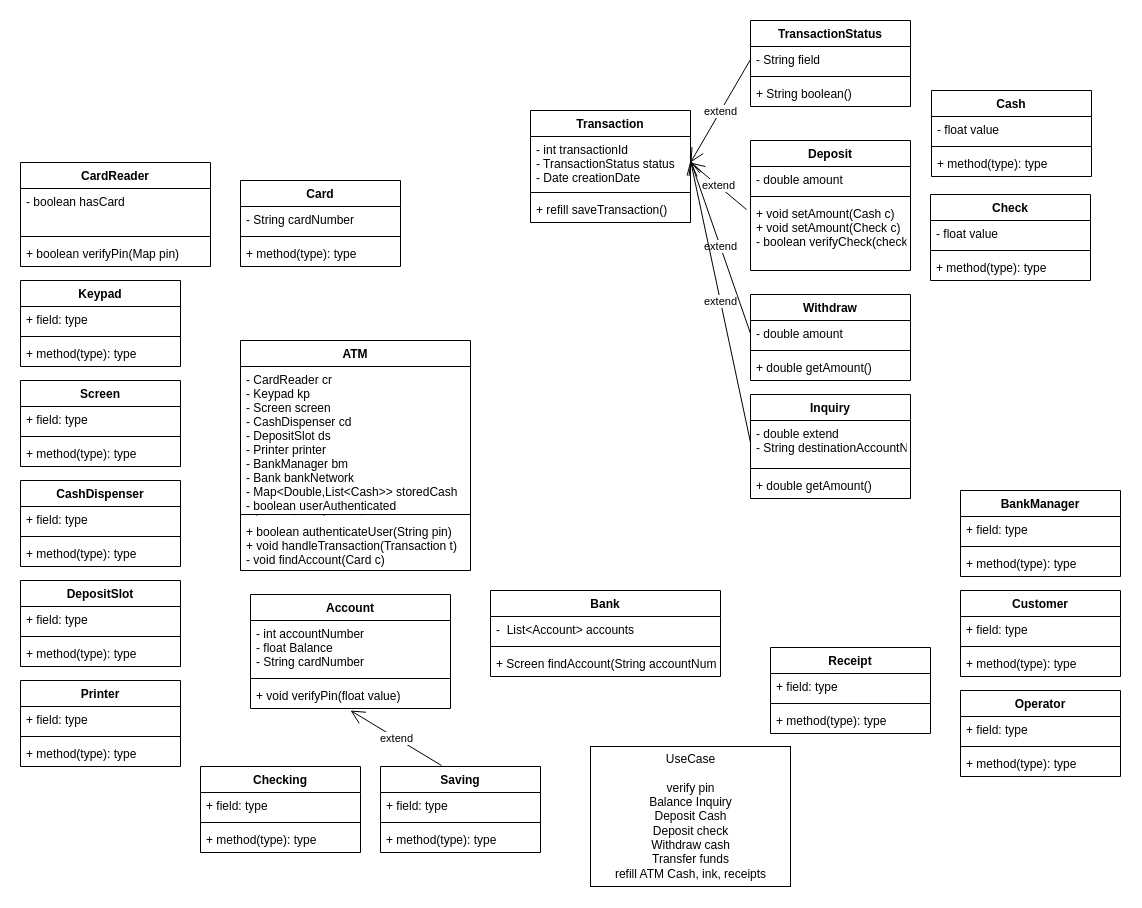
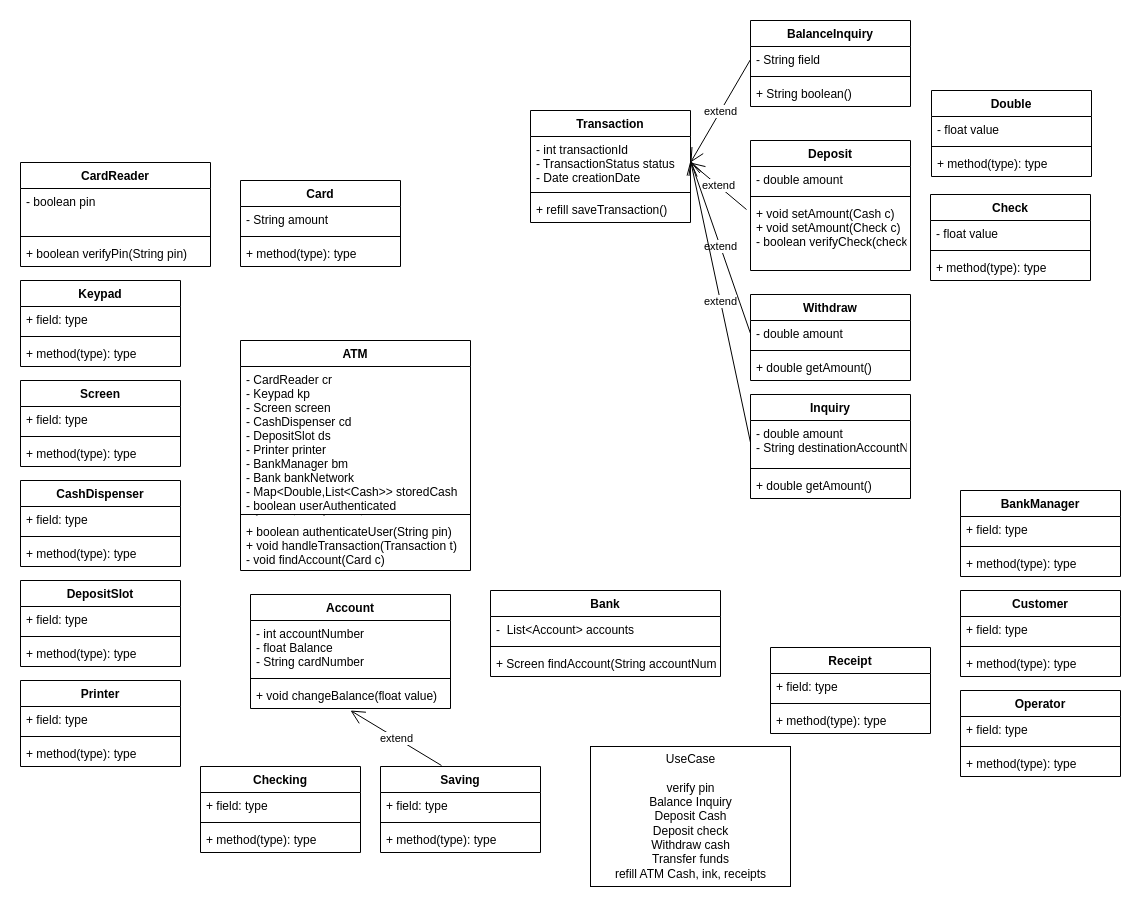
(830, 34) -> (830, 34)
(1011, 104) -> (1011, 104)
(78, 202) -> (63, 202)
(305, 220) -> (292, 220)
(109, 254) -> (118, 254)
(802, 434) -> (802, 434)
(341, 696) -> (356, 696)
